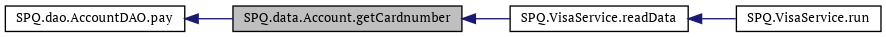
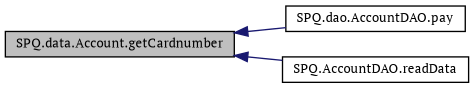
(216, 19) -> (267, 30)
(599, 19) -> (376, 70)
(809, 19) -> none
